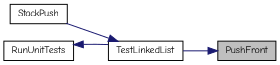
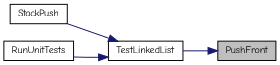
(96, 44) -> (86, 57)
